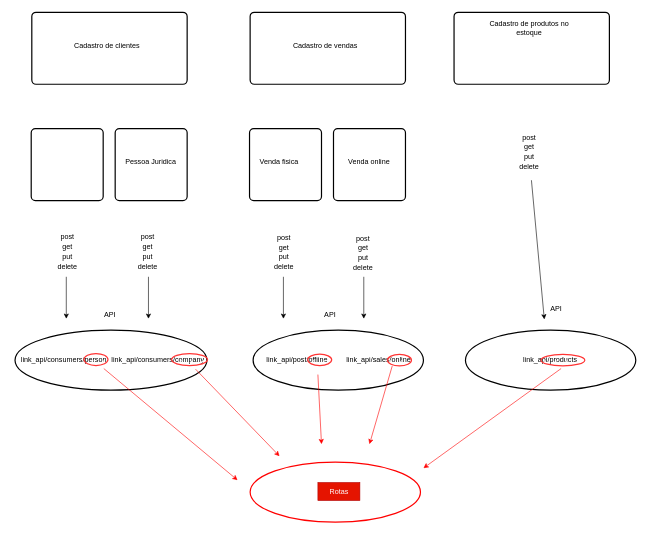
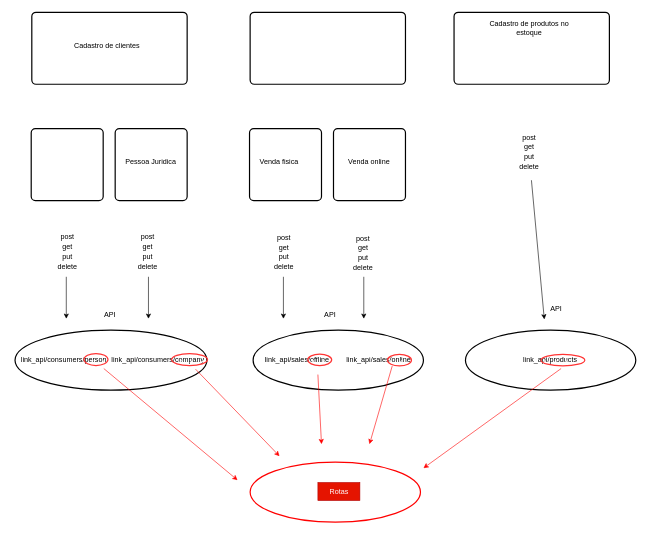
(325, 46) -> none
(297, 360) -> (297, 360)
